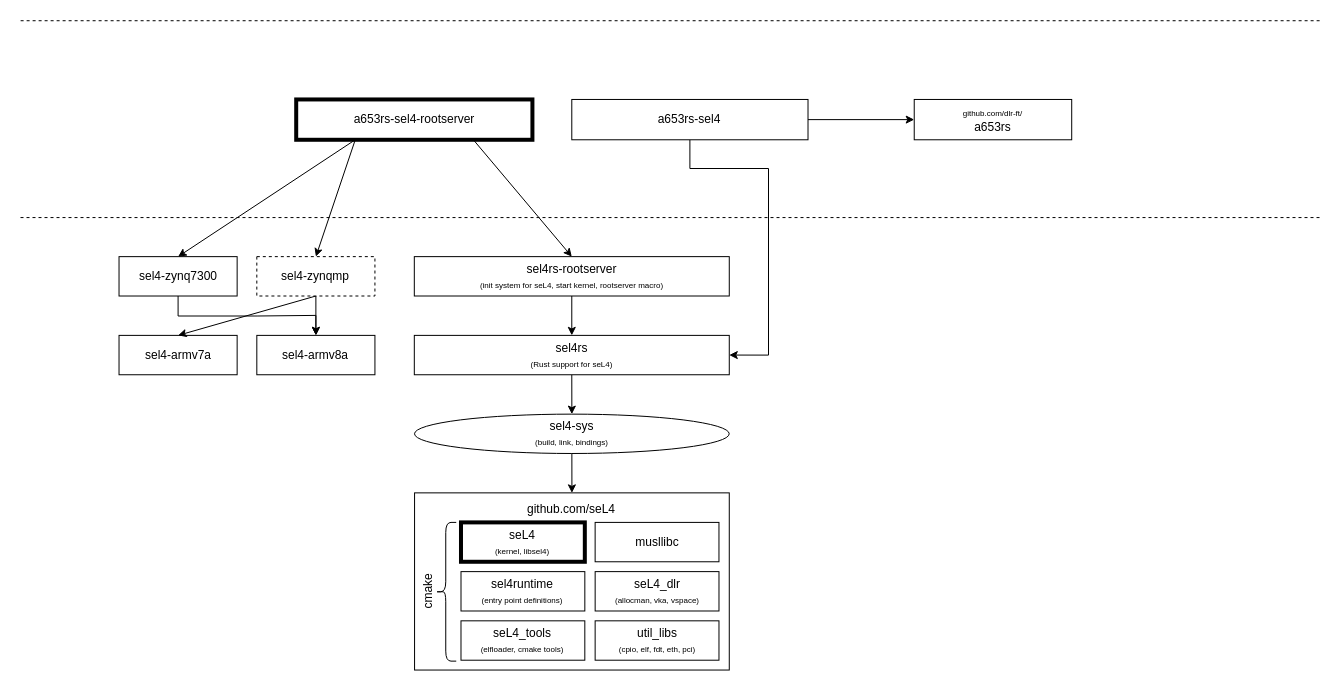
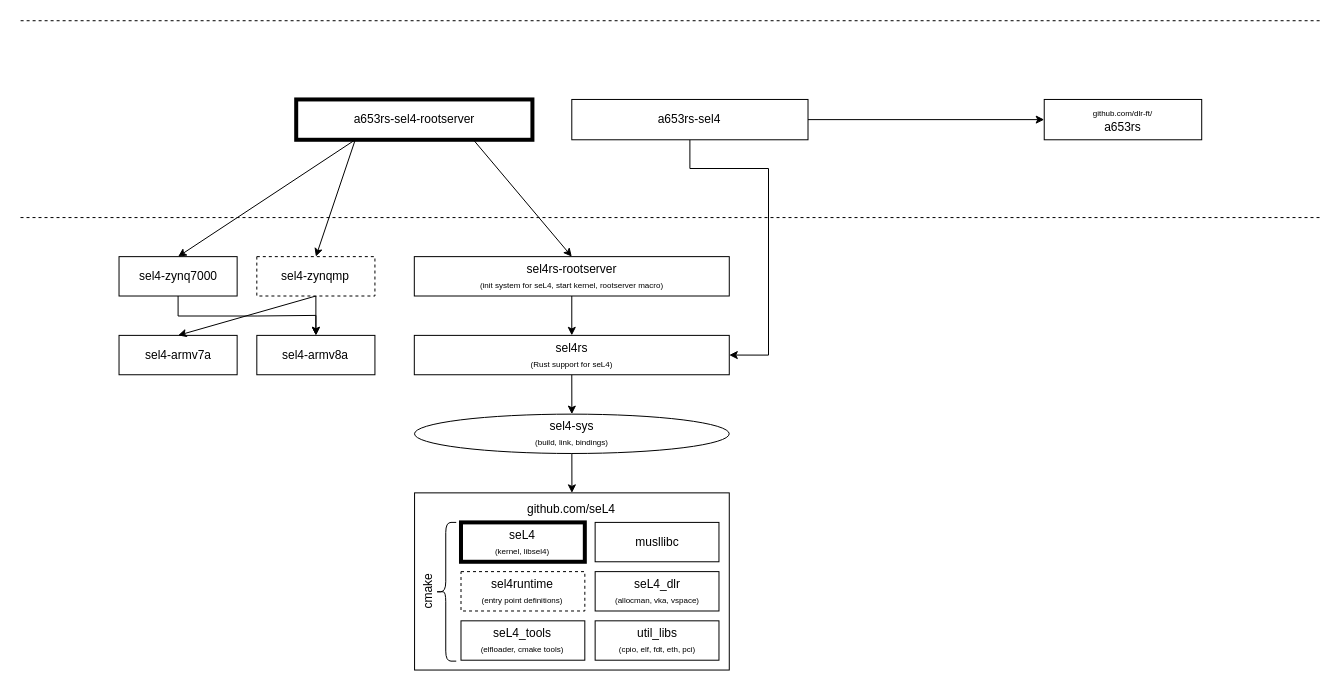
(993, 120) -> (1123, 120)
(179, 277) -> (179, 277)
(523, 591) -> (523, 591)
